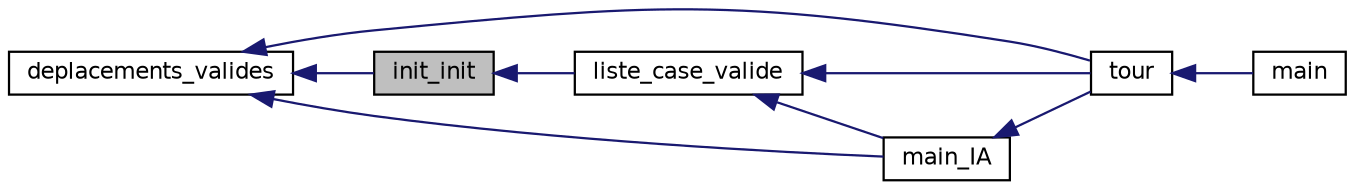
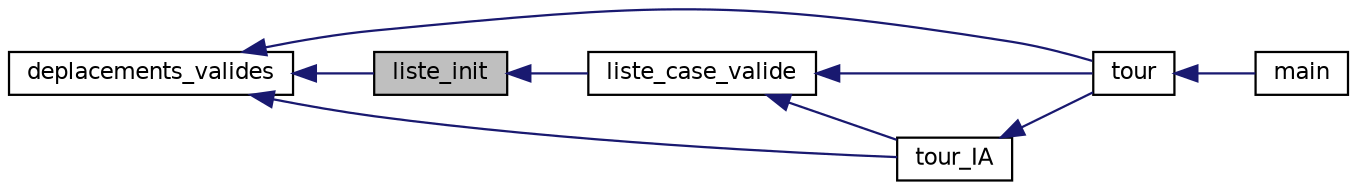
(434, 73) -> (441, 73)
(947, 159) -> (955, 159)
